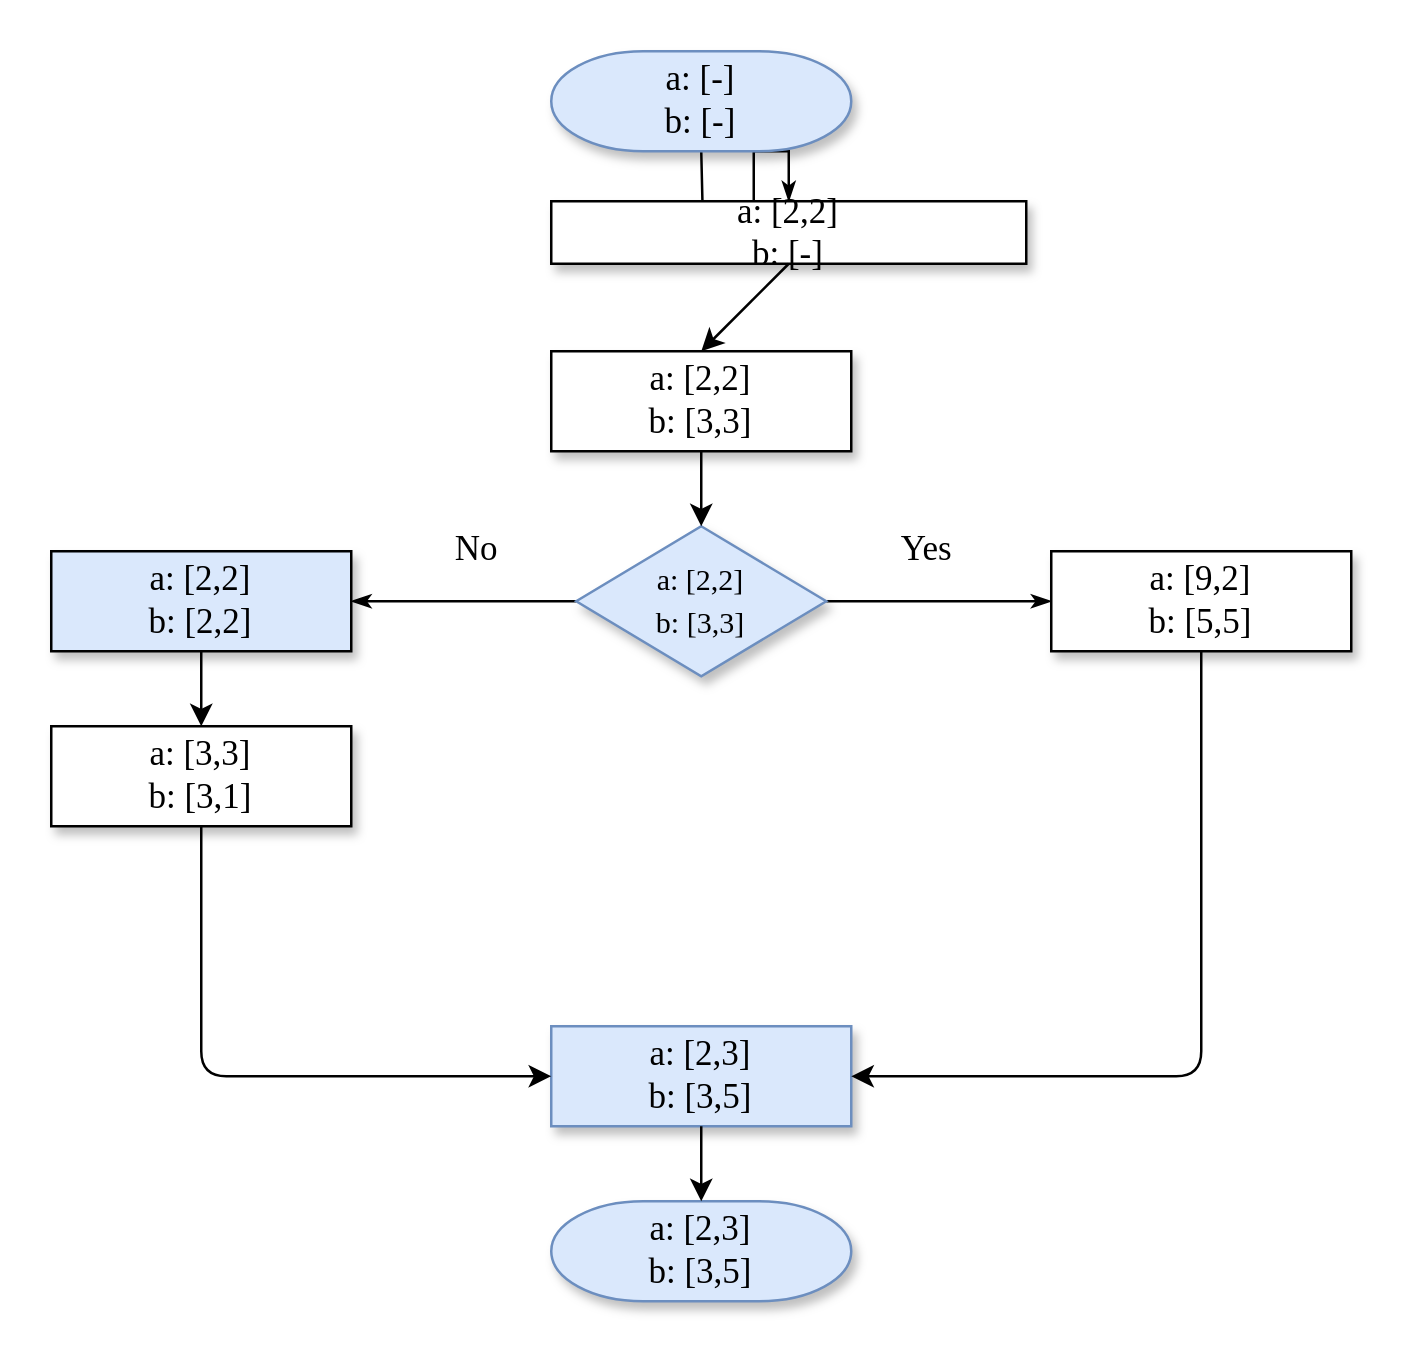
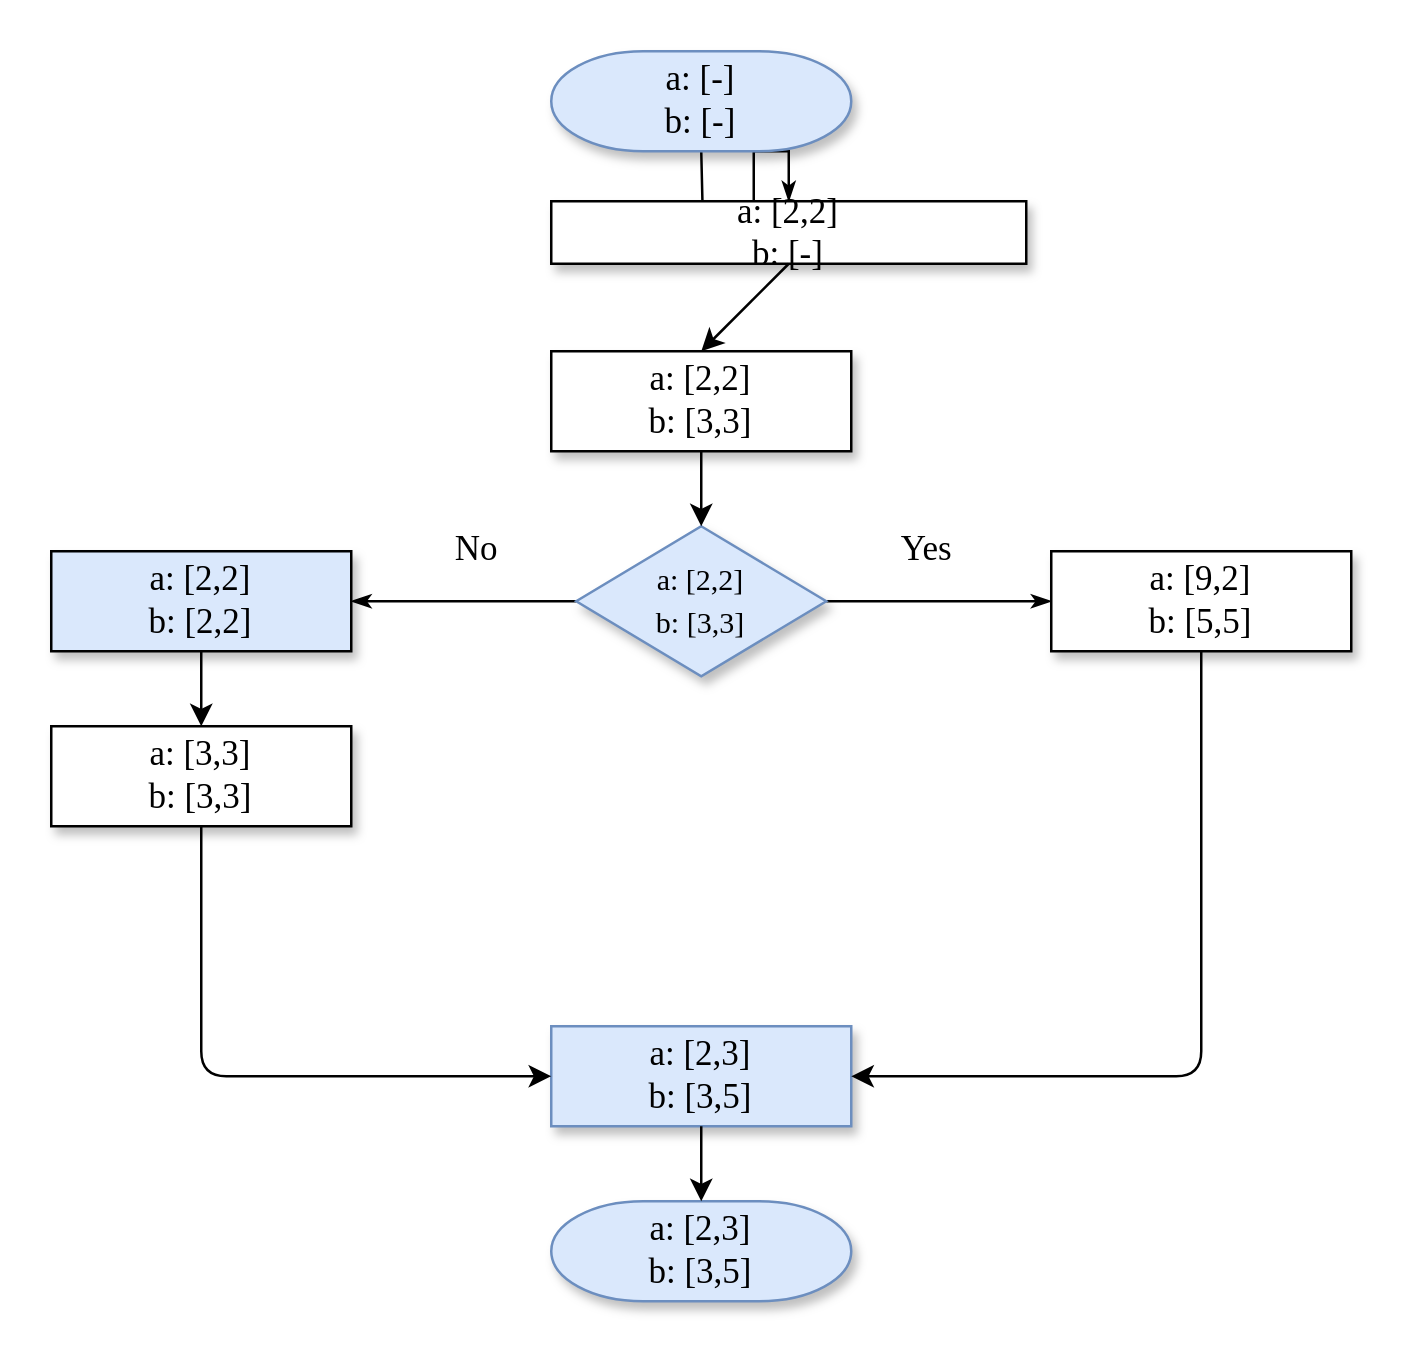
(201, 776) -> (201, 776)
